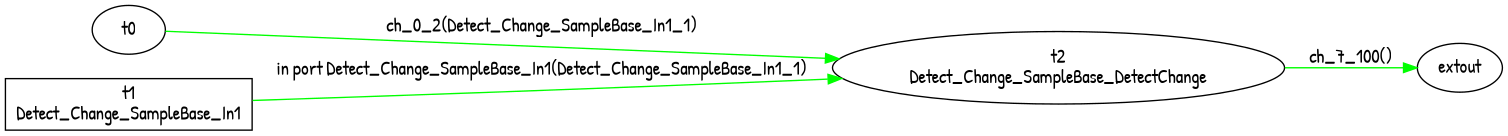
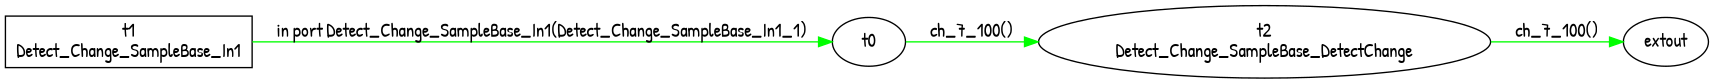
(542, 26) -> (972, 32)
(540, 90) -> (535, 42)
